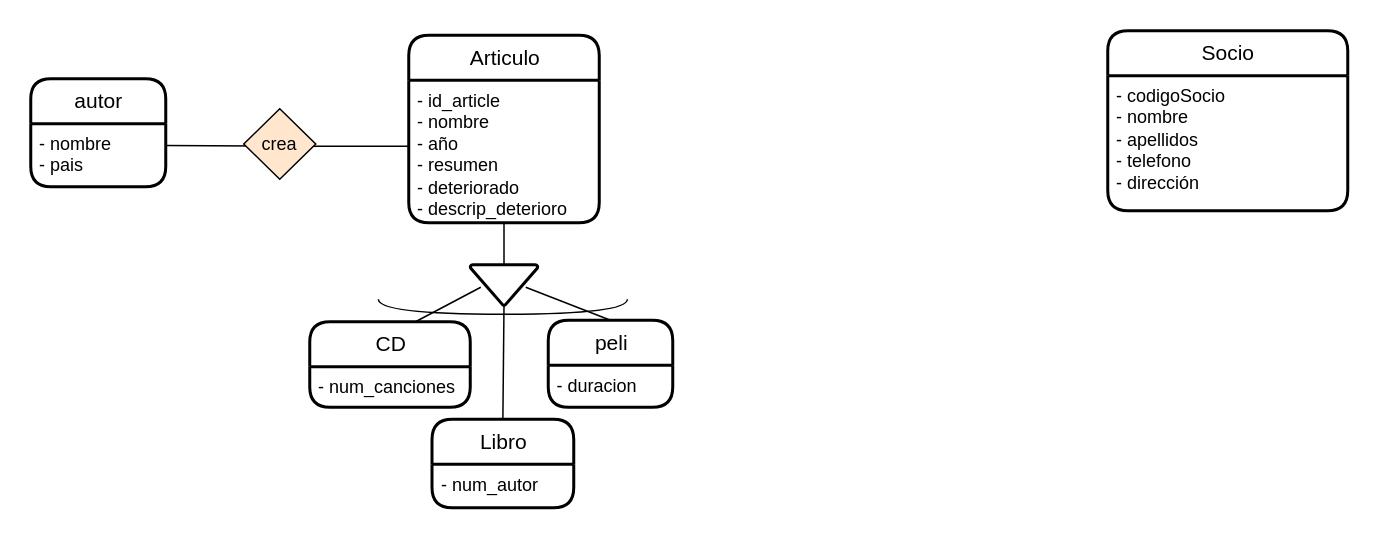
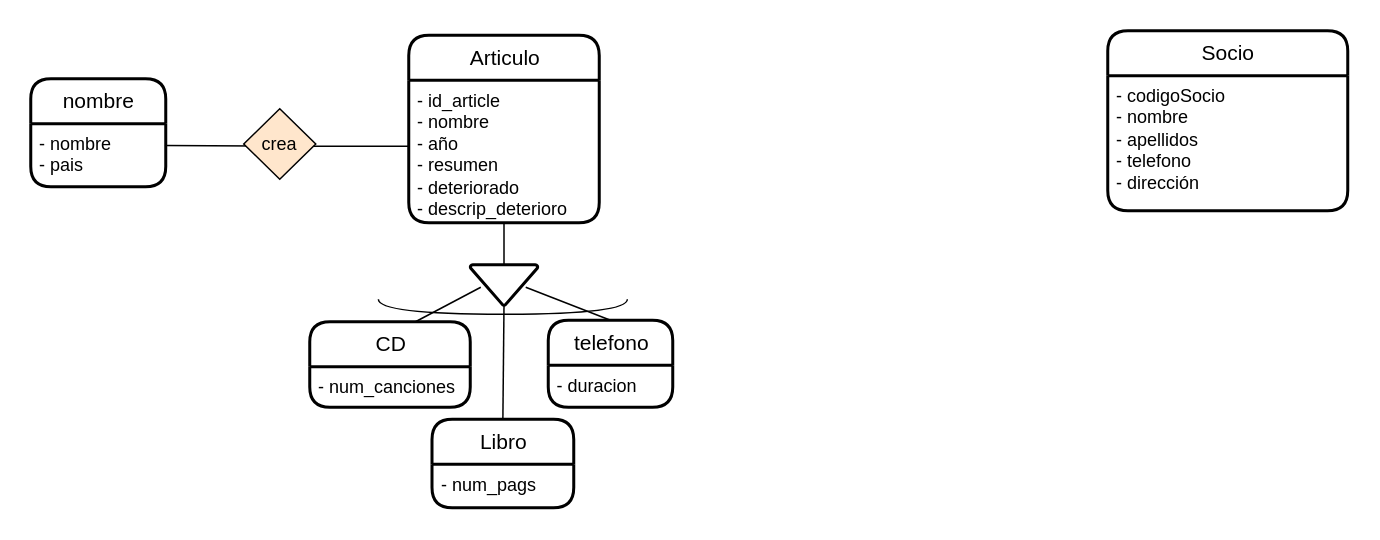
(99, 101) -> (99, 101)
(612, 343) -> (612, 343)
(495, 486) -> (490, 486)
